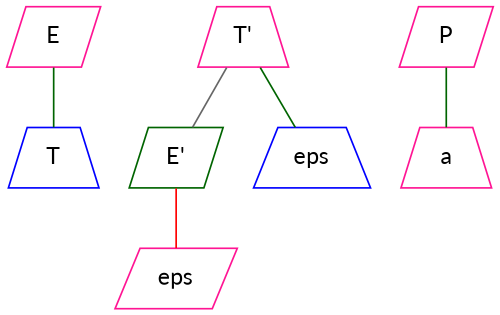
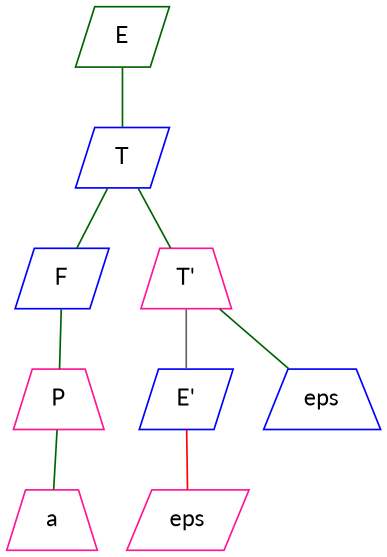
(54, 37) -> (122, 37)
(446, 37) -> (59, 399)
(54, 158) -> (122, 158)
(176, 158) -> (186, 399)
none -> (154, 218)
none -> (62, 279)
